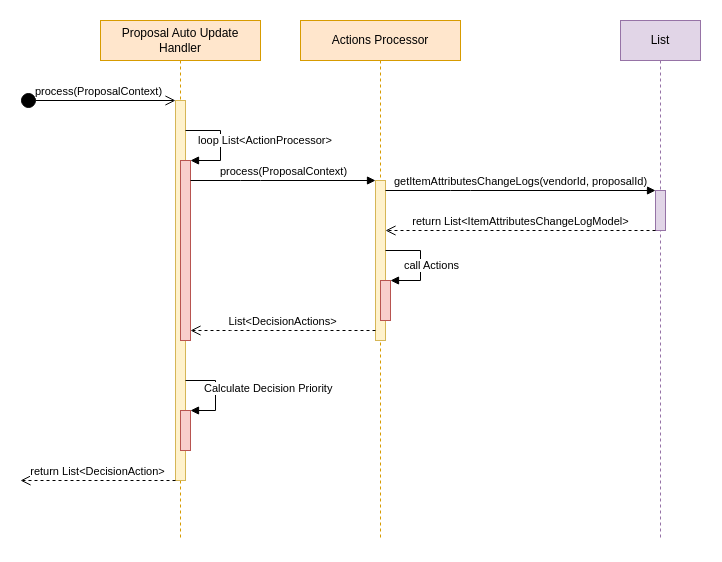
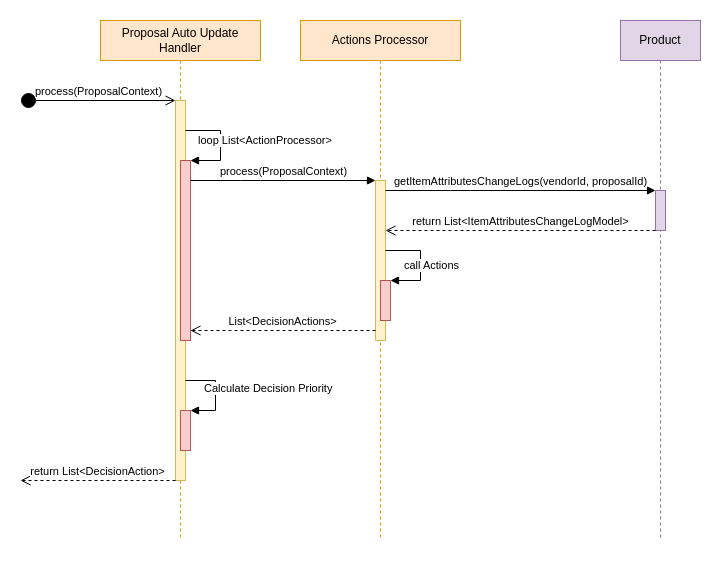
(661, 41) -> (661, 41)
